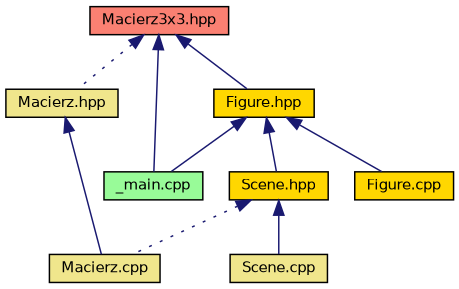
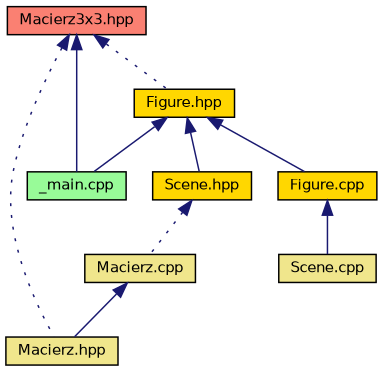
(218, 66) -> (137, 66)
(85, 193) -> (96, 315)
(279, 235) -> (327, 235)
